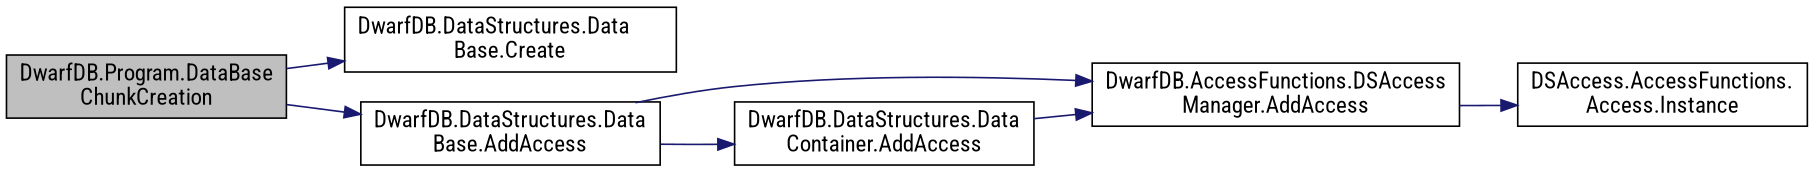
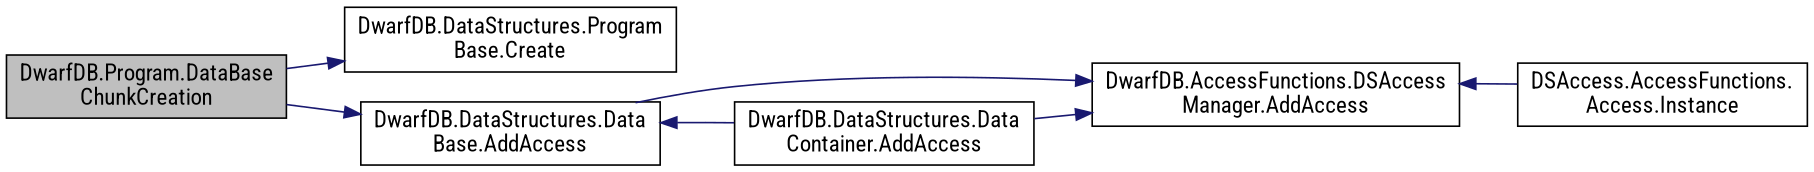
(510, 40) -> (510, 40)
(1480, 106) -> (1497, 84)
(689, 144) -> (706, 123)
